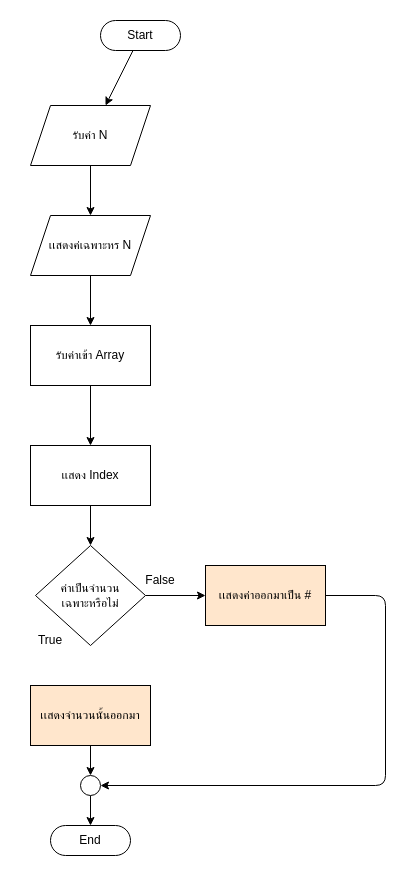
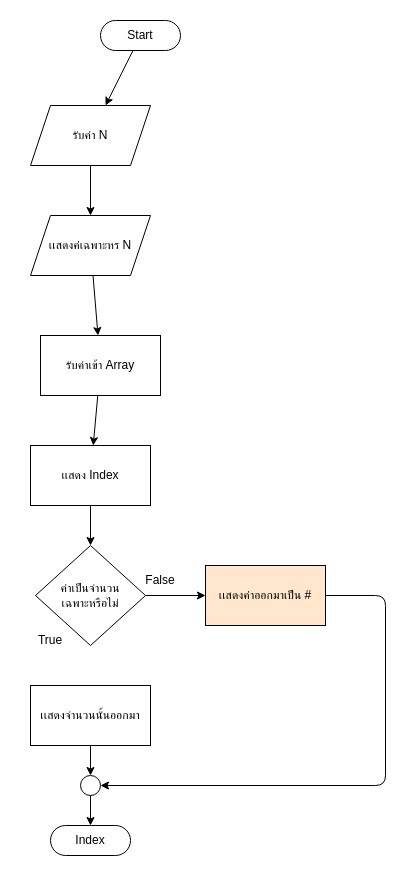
(91, 356) -> (101, 366)
(91, 716) -> (91, 716)
(91, 841) -> (91, 841)
